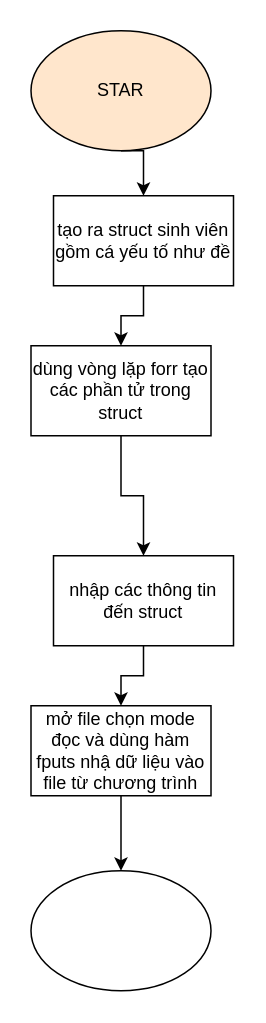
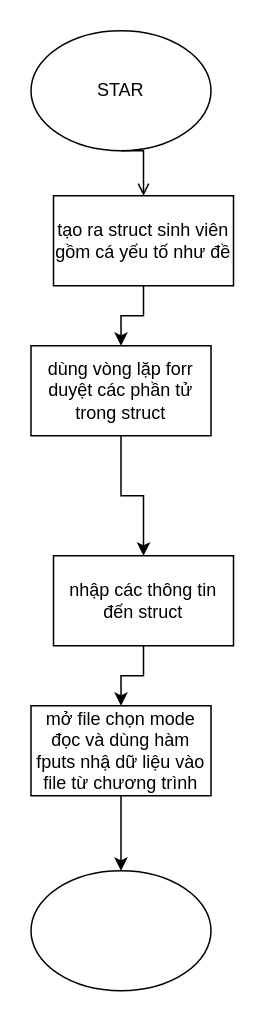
(121, 91) -> (121, 91)
(143, 184) -> (143, 186)
(121, 391) -> (121, 391)
